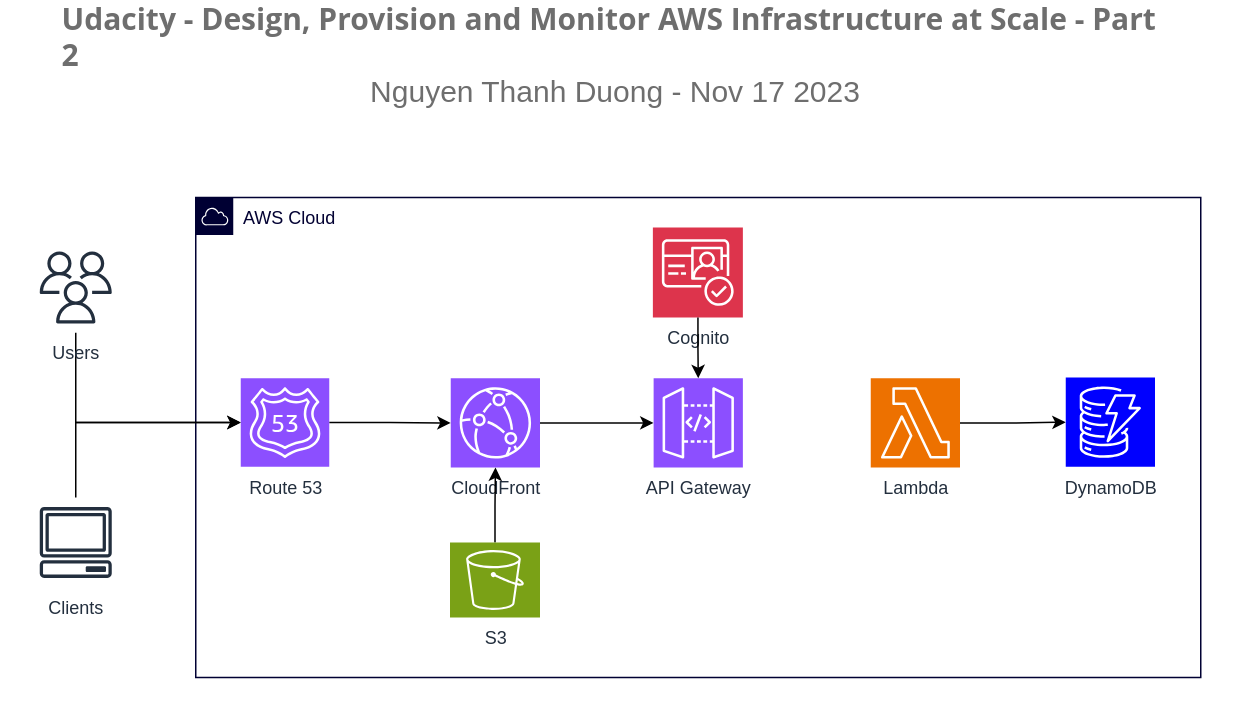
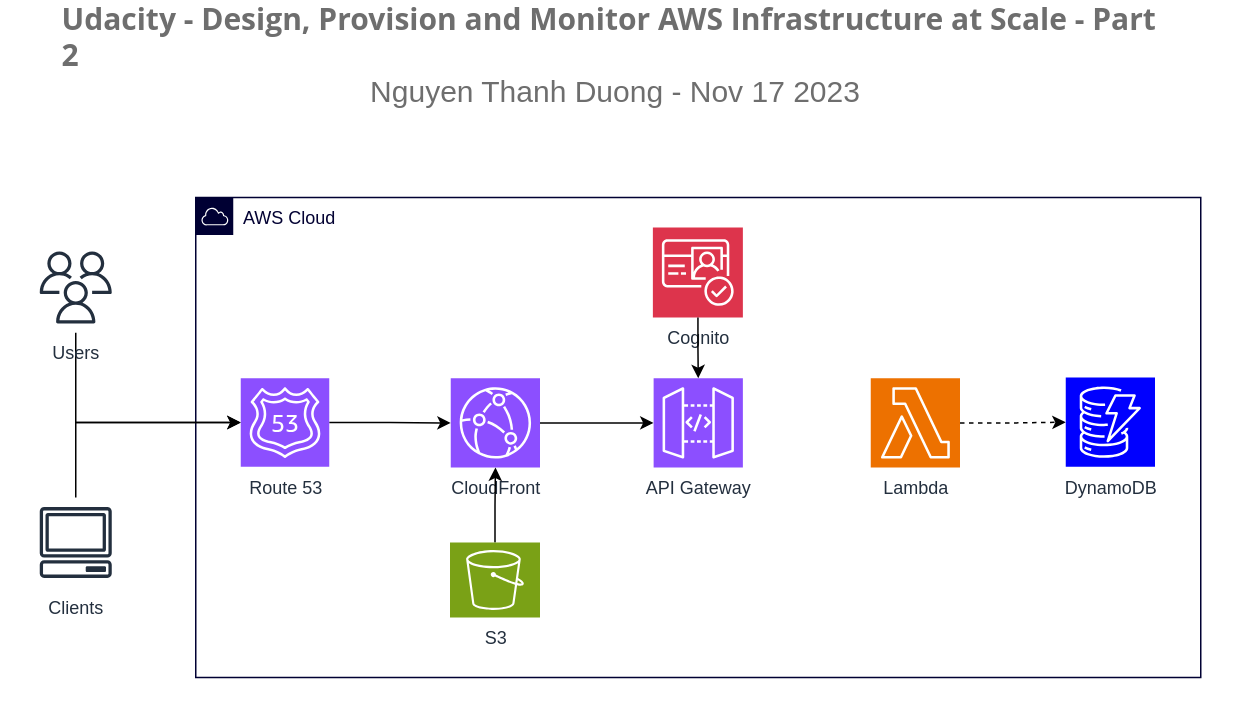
(1010, 423) -> (1010, 423)
